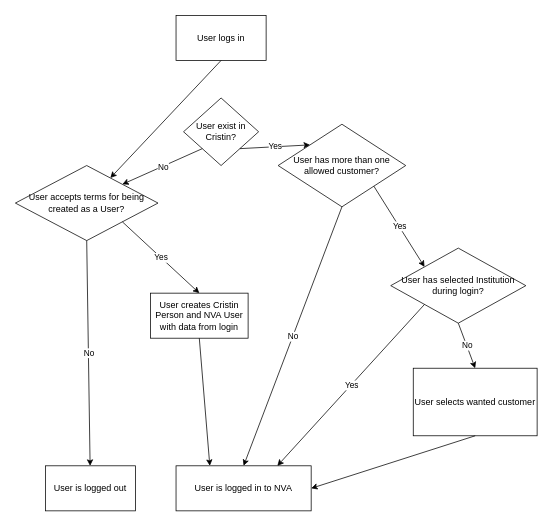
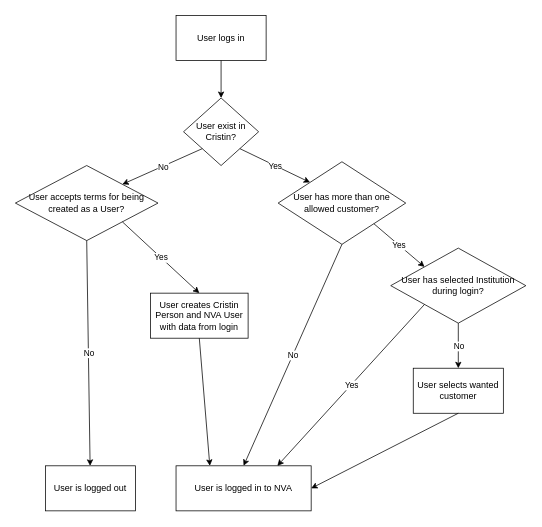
(167, 117) -> (221, 91)
(342, 165) -> (342, 203)
(475, 402) -> (458, 390)
